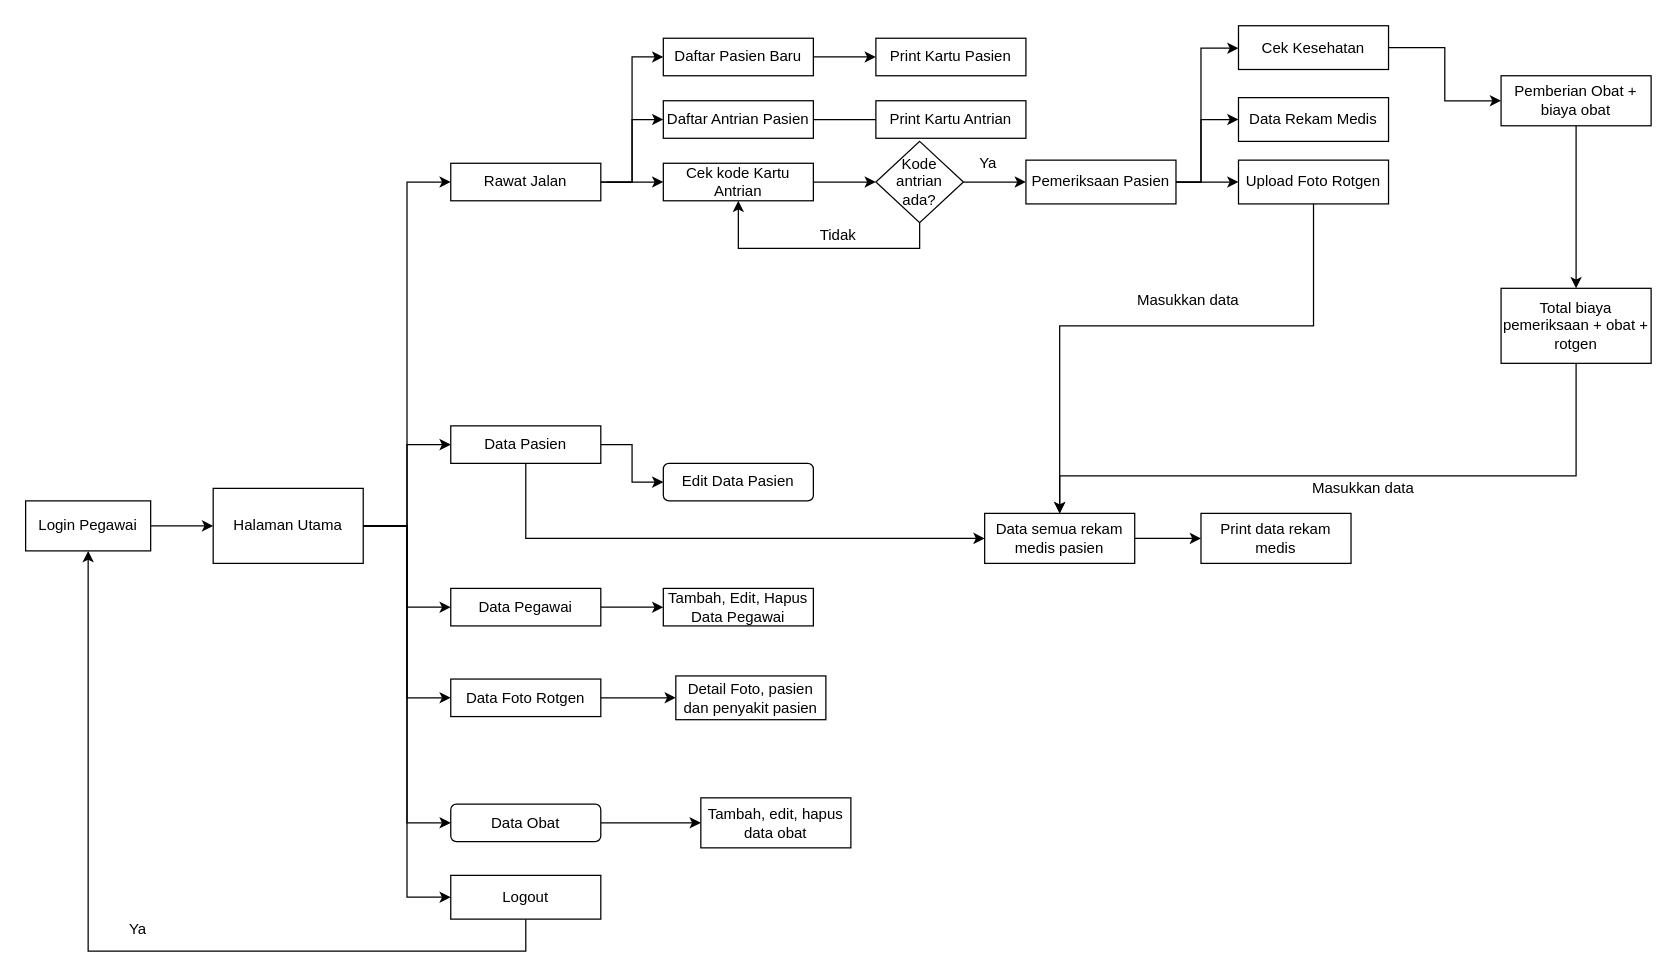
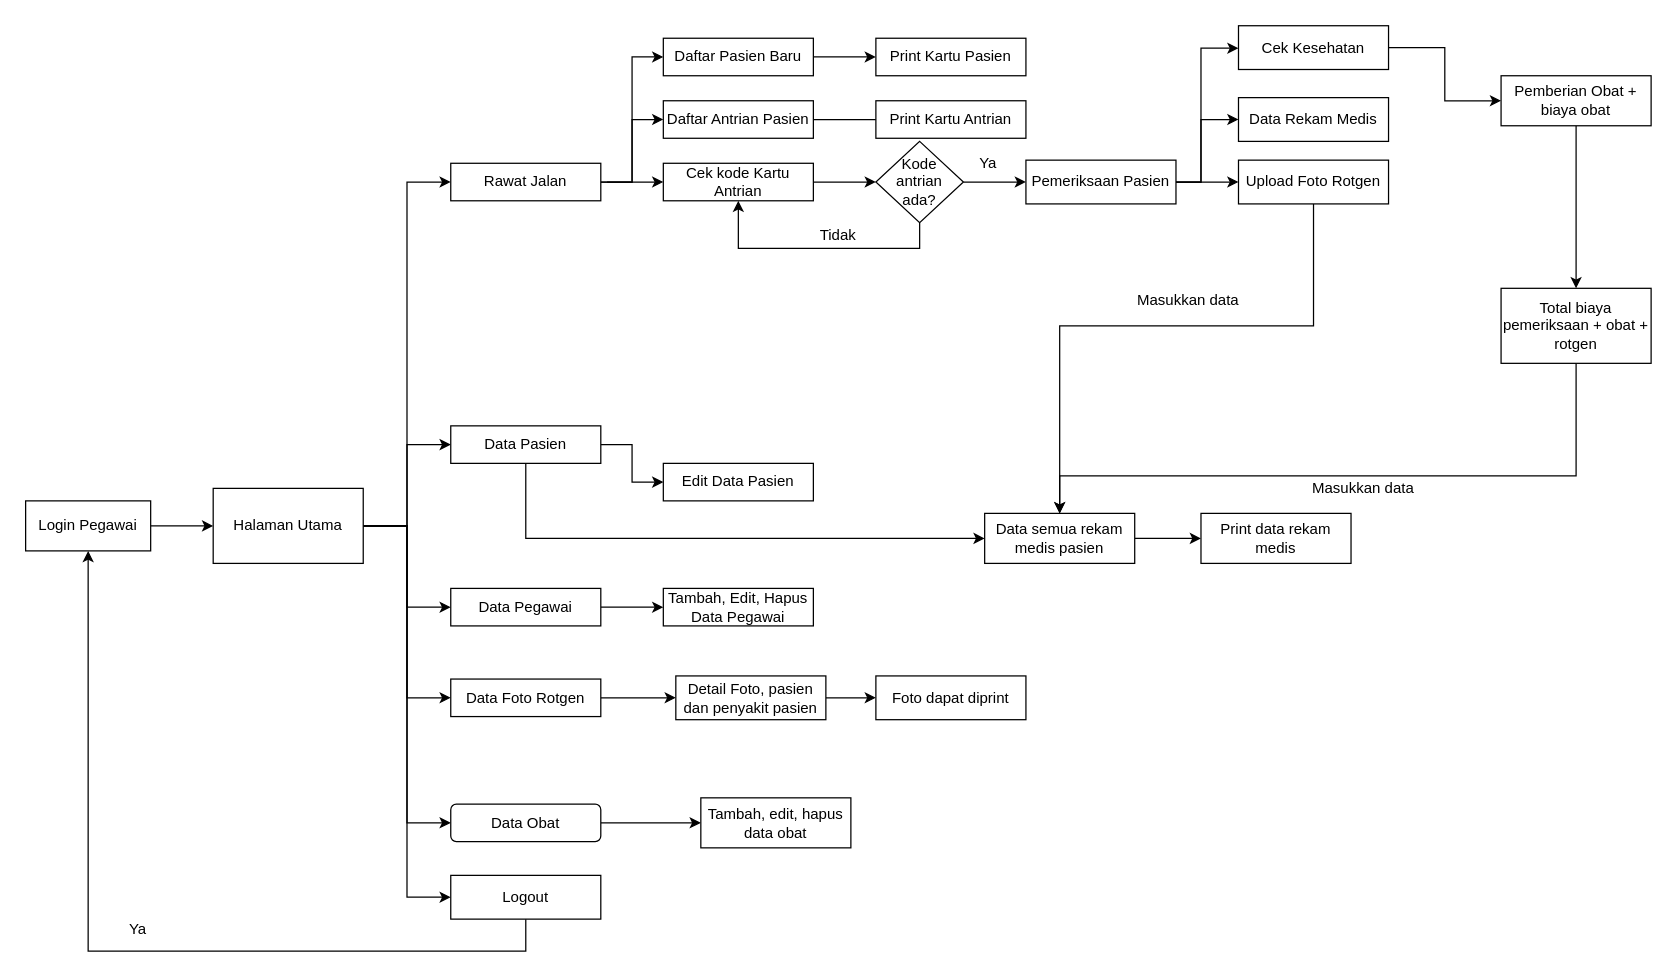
(738, 482) -> (738, 482)
none -> (847, 698)
none -> (951, 698)
